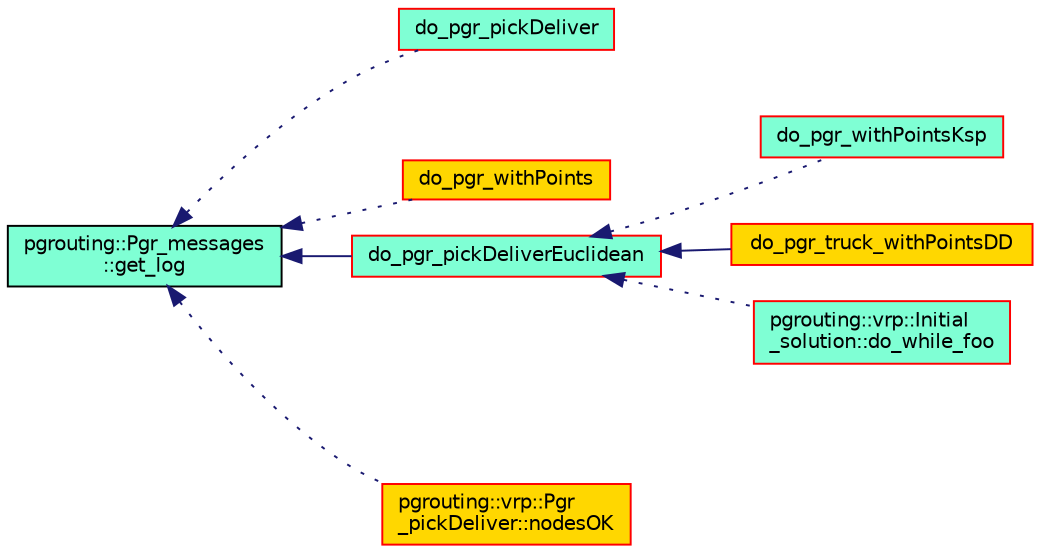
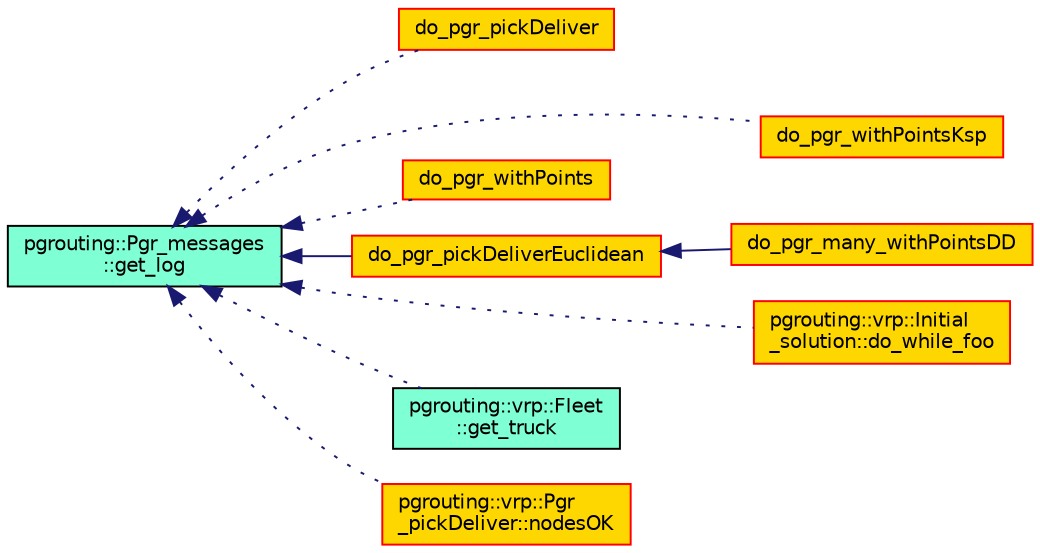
(506, 29) -> (506, 29)
(882, 137) -> (882, 137)
(722, 197) -> (472, 122)
(882, 244) -> (882, 244)
(506, 256) -> (506, 256)
(689, 293) -> (527, 313)
(882, 332) -> (882, 332)
none -> (506, 418)
